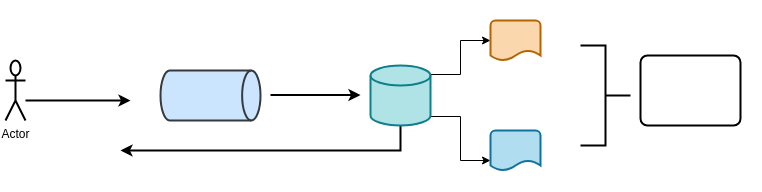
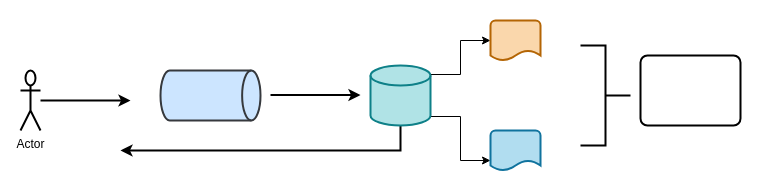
(16, 91) -> (31, 101)
